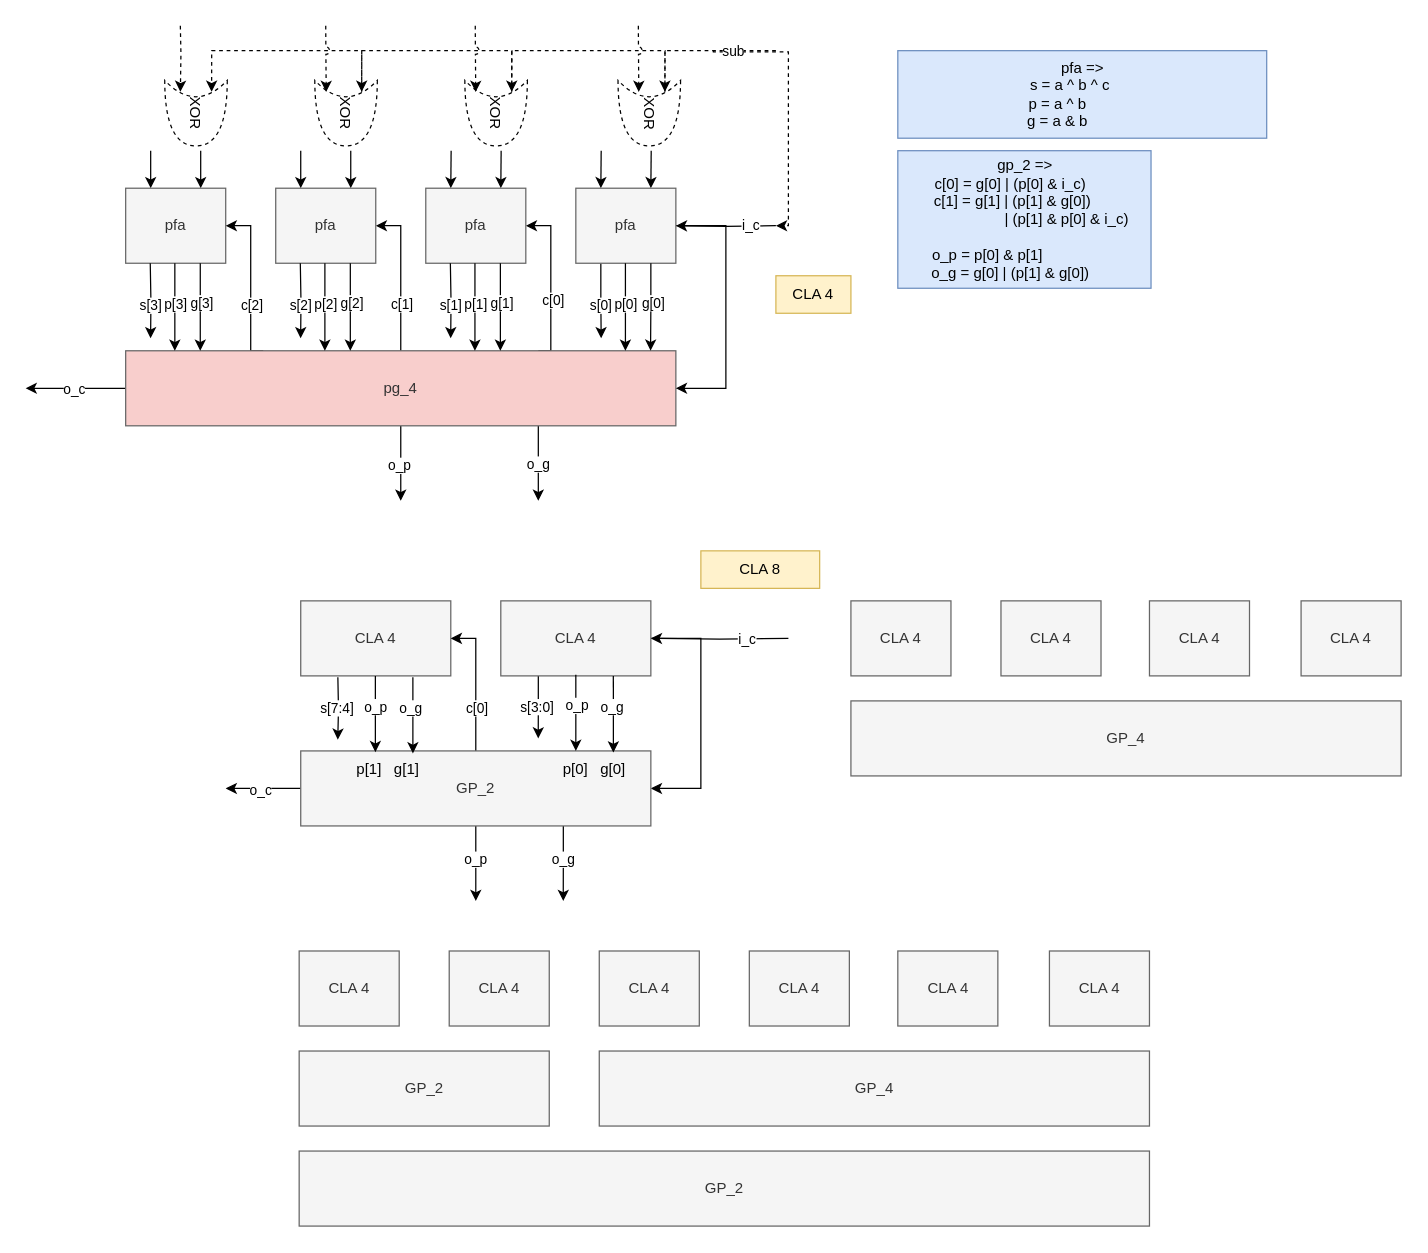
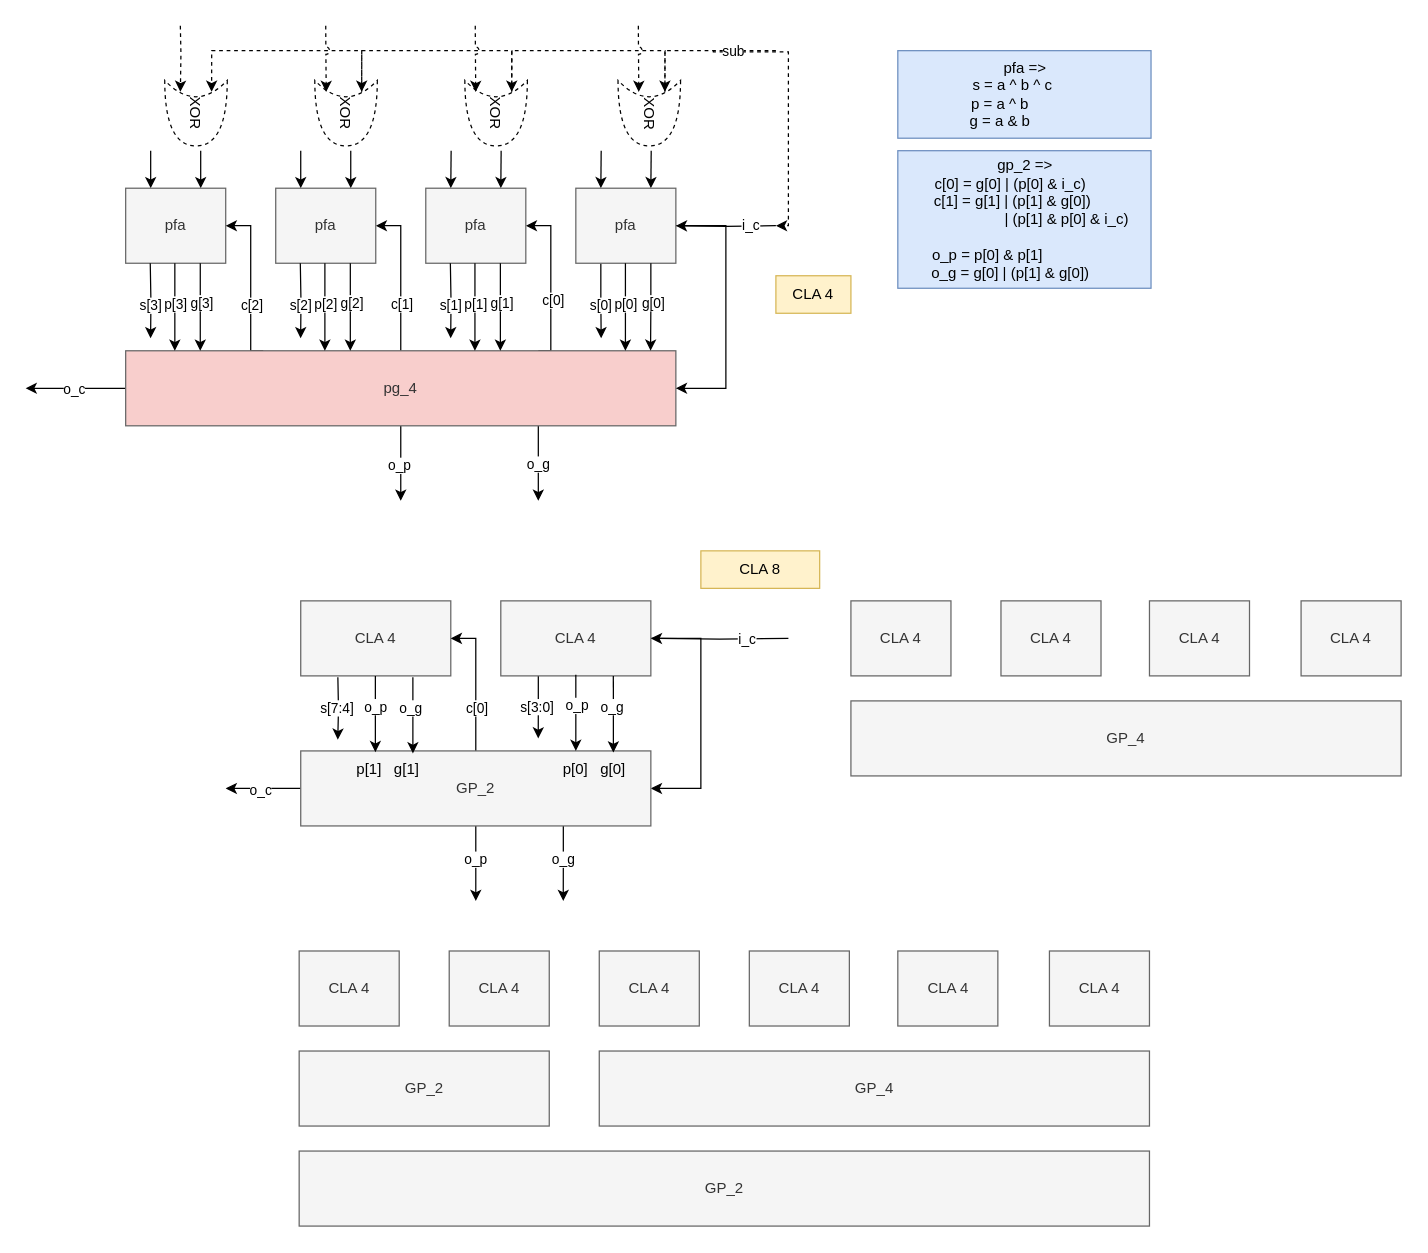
(1082, 94) -> (1024, 94)
